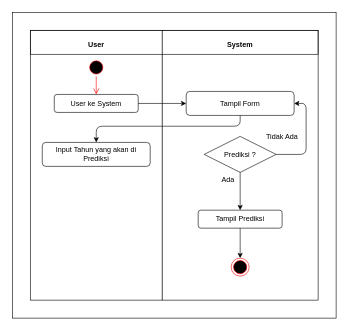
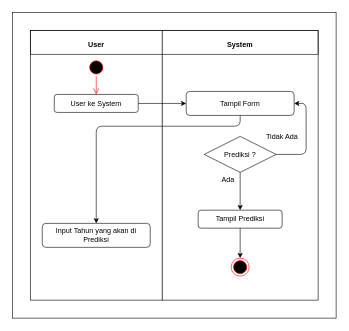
(96, 155) -> (96, 236)
